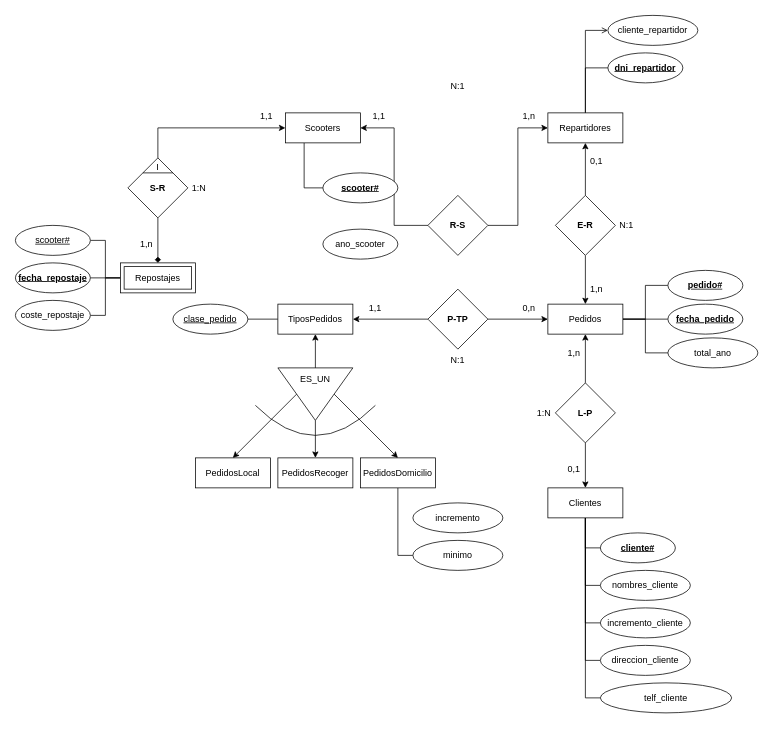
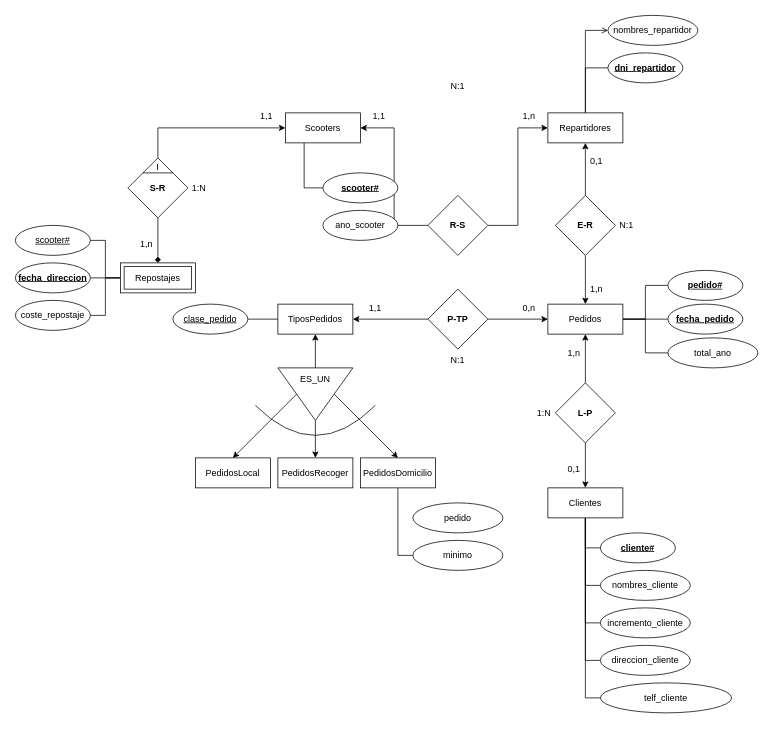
(653, 30) -> (653, 30)
(360, 244) -> (360, 225)
(53, 278) -> (53, 278)
(458, 518) -> (458, 518)
